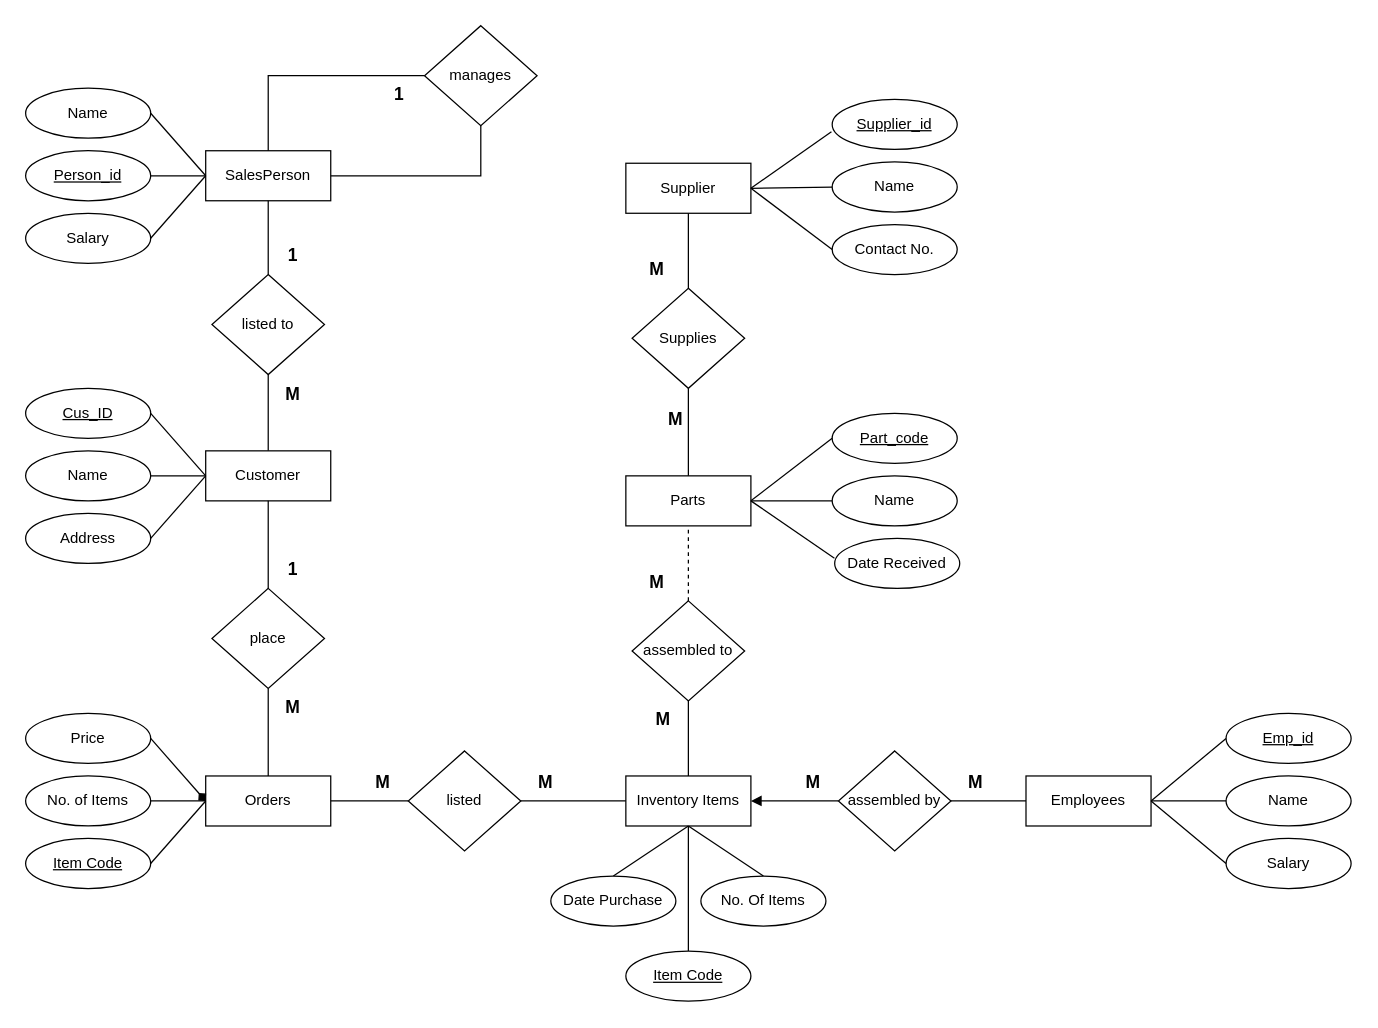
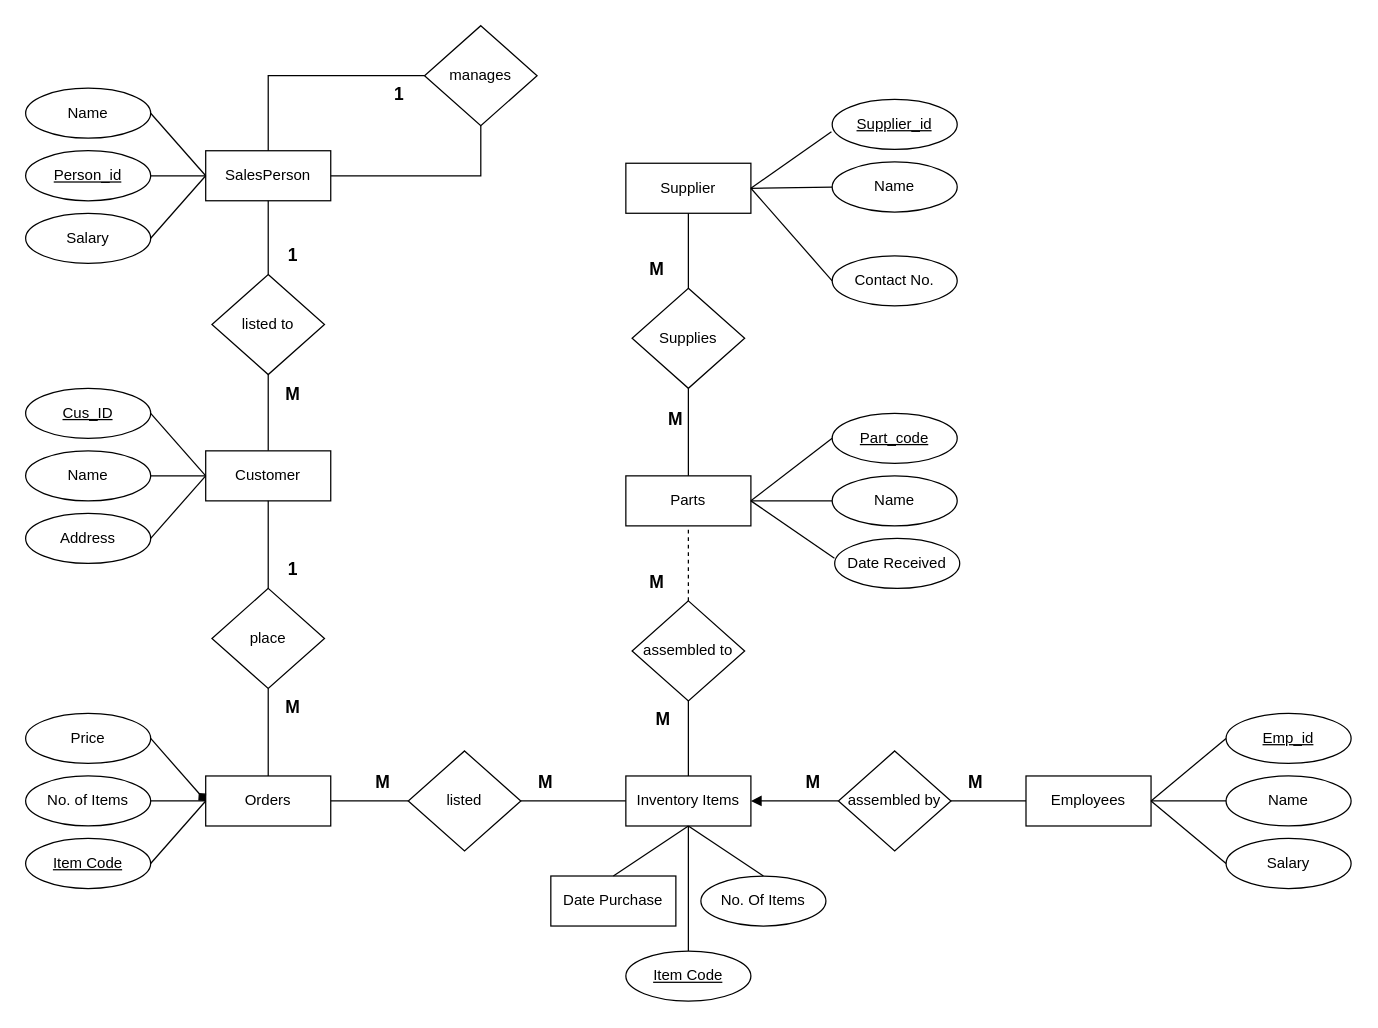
(894, 249) -> (894, 281)
(613, 901) -> (613, 901)
